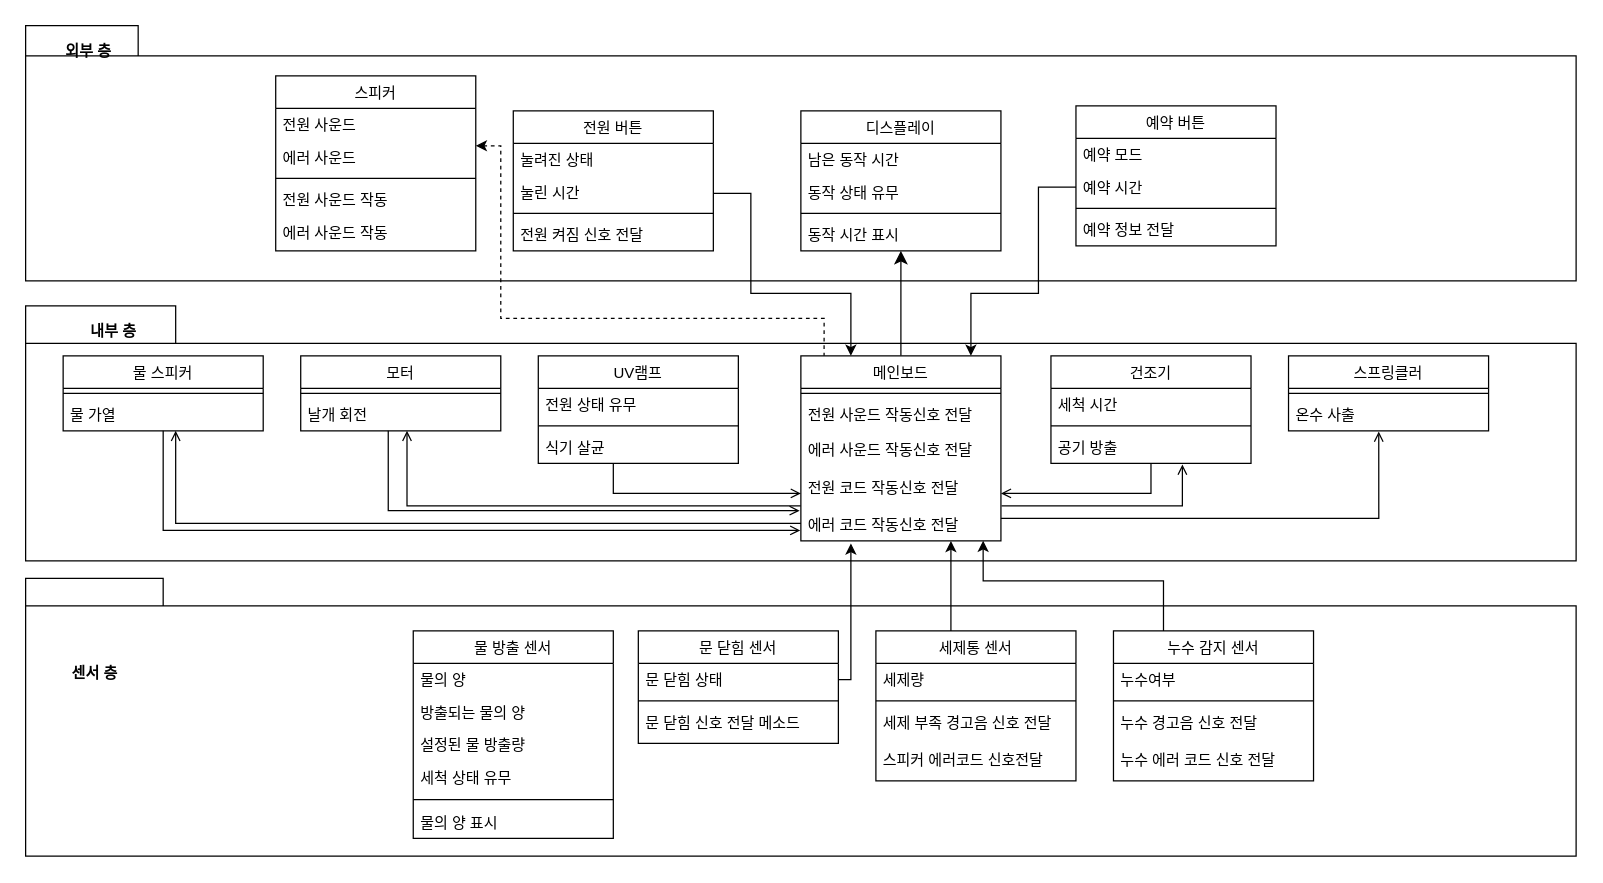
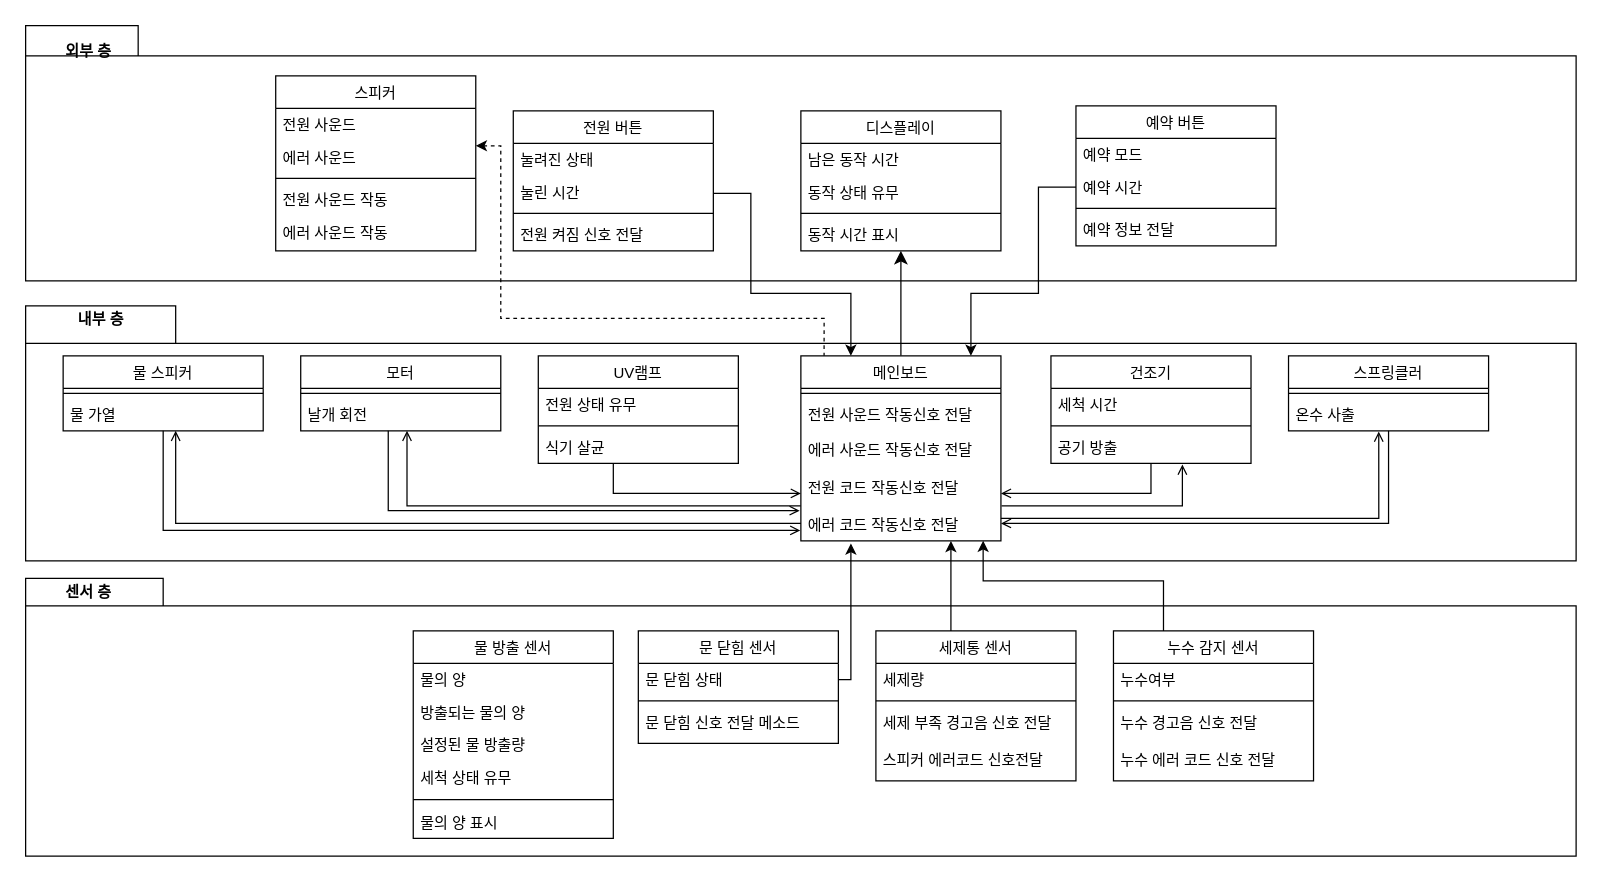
(113, 332) -> (101, 319)
none -> (1241, 523)
(94, 673) -> (88, 592)
